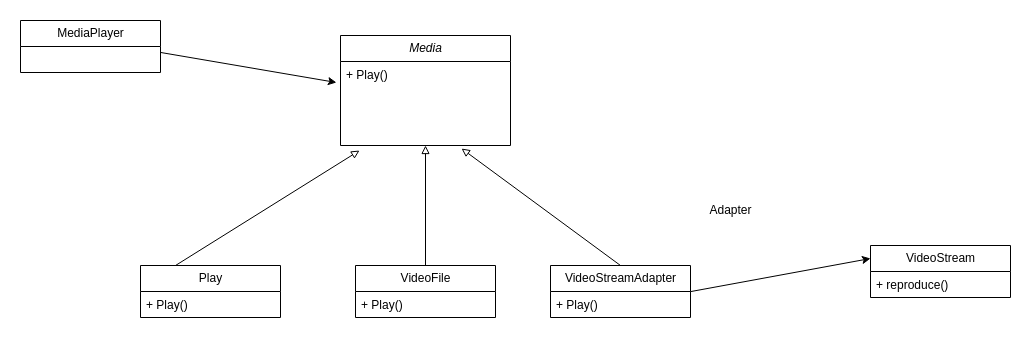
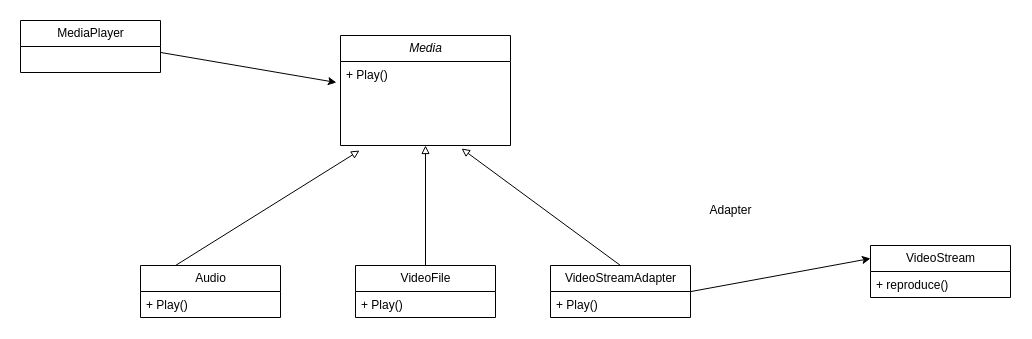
(211, 279) -> (211, 279)
